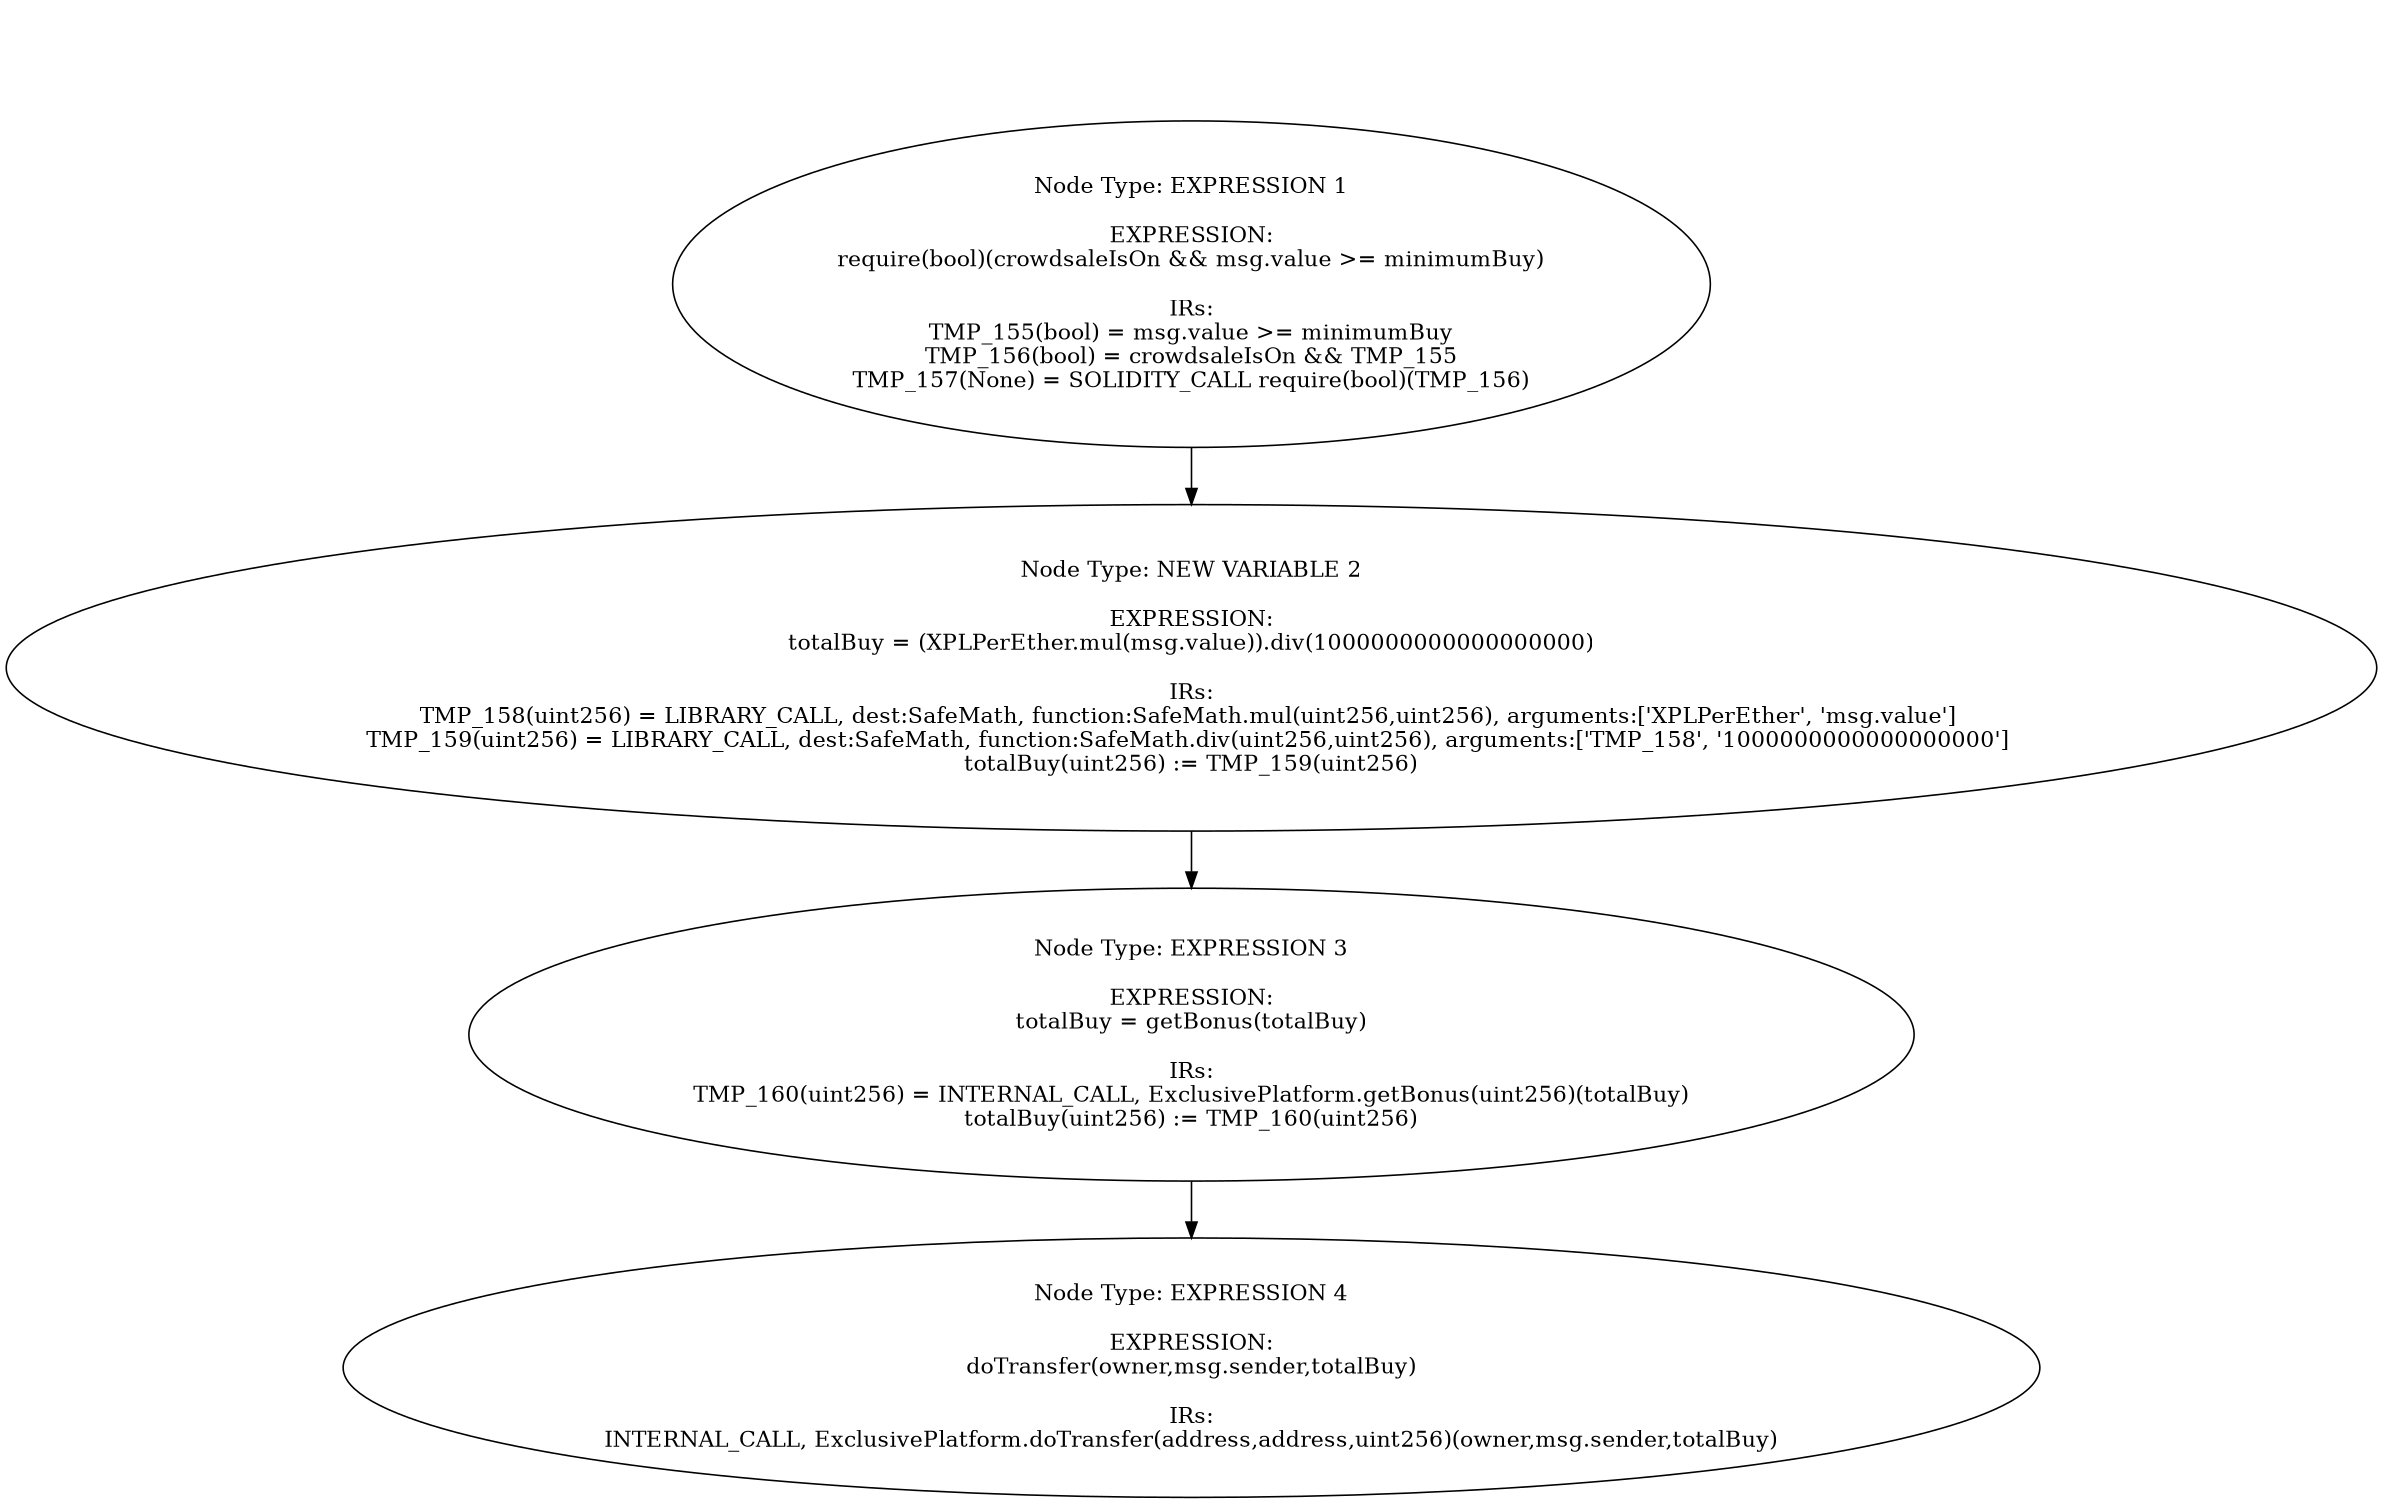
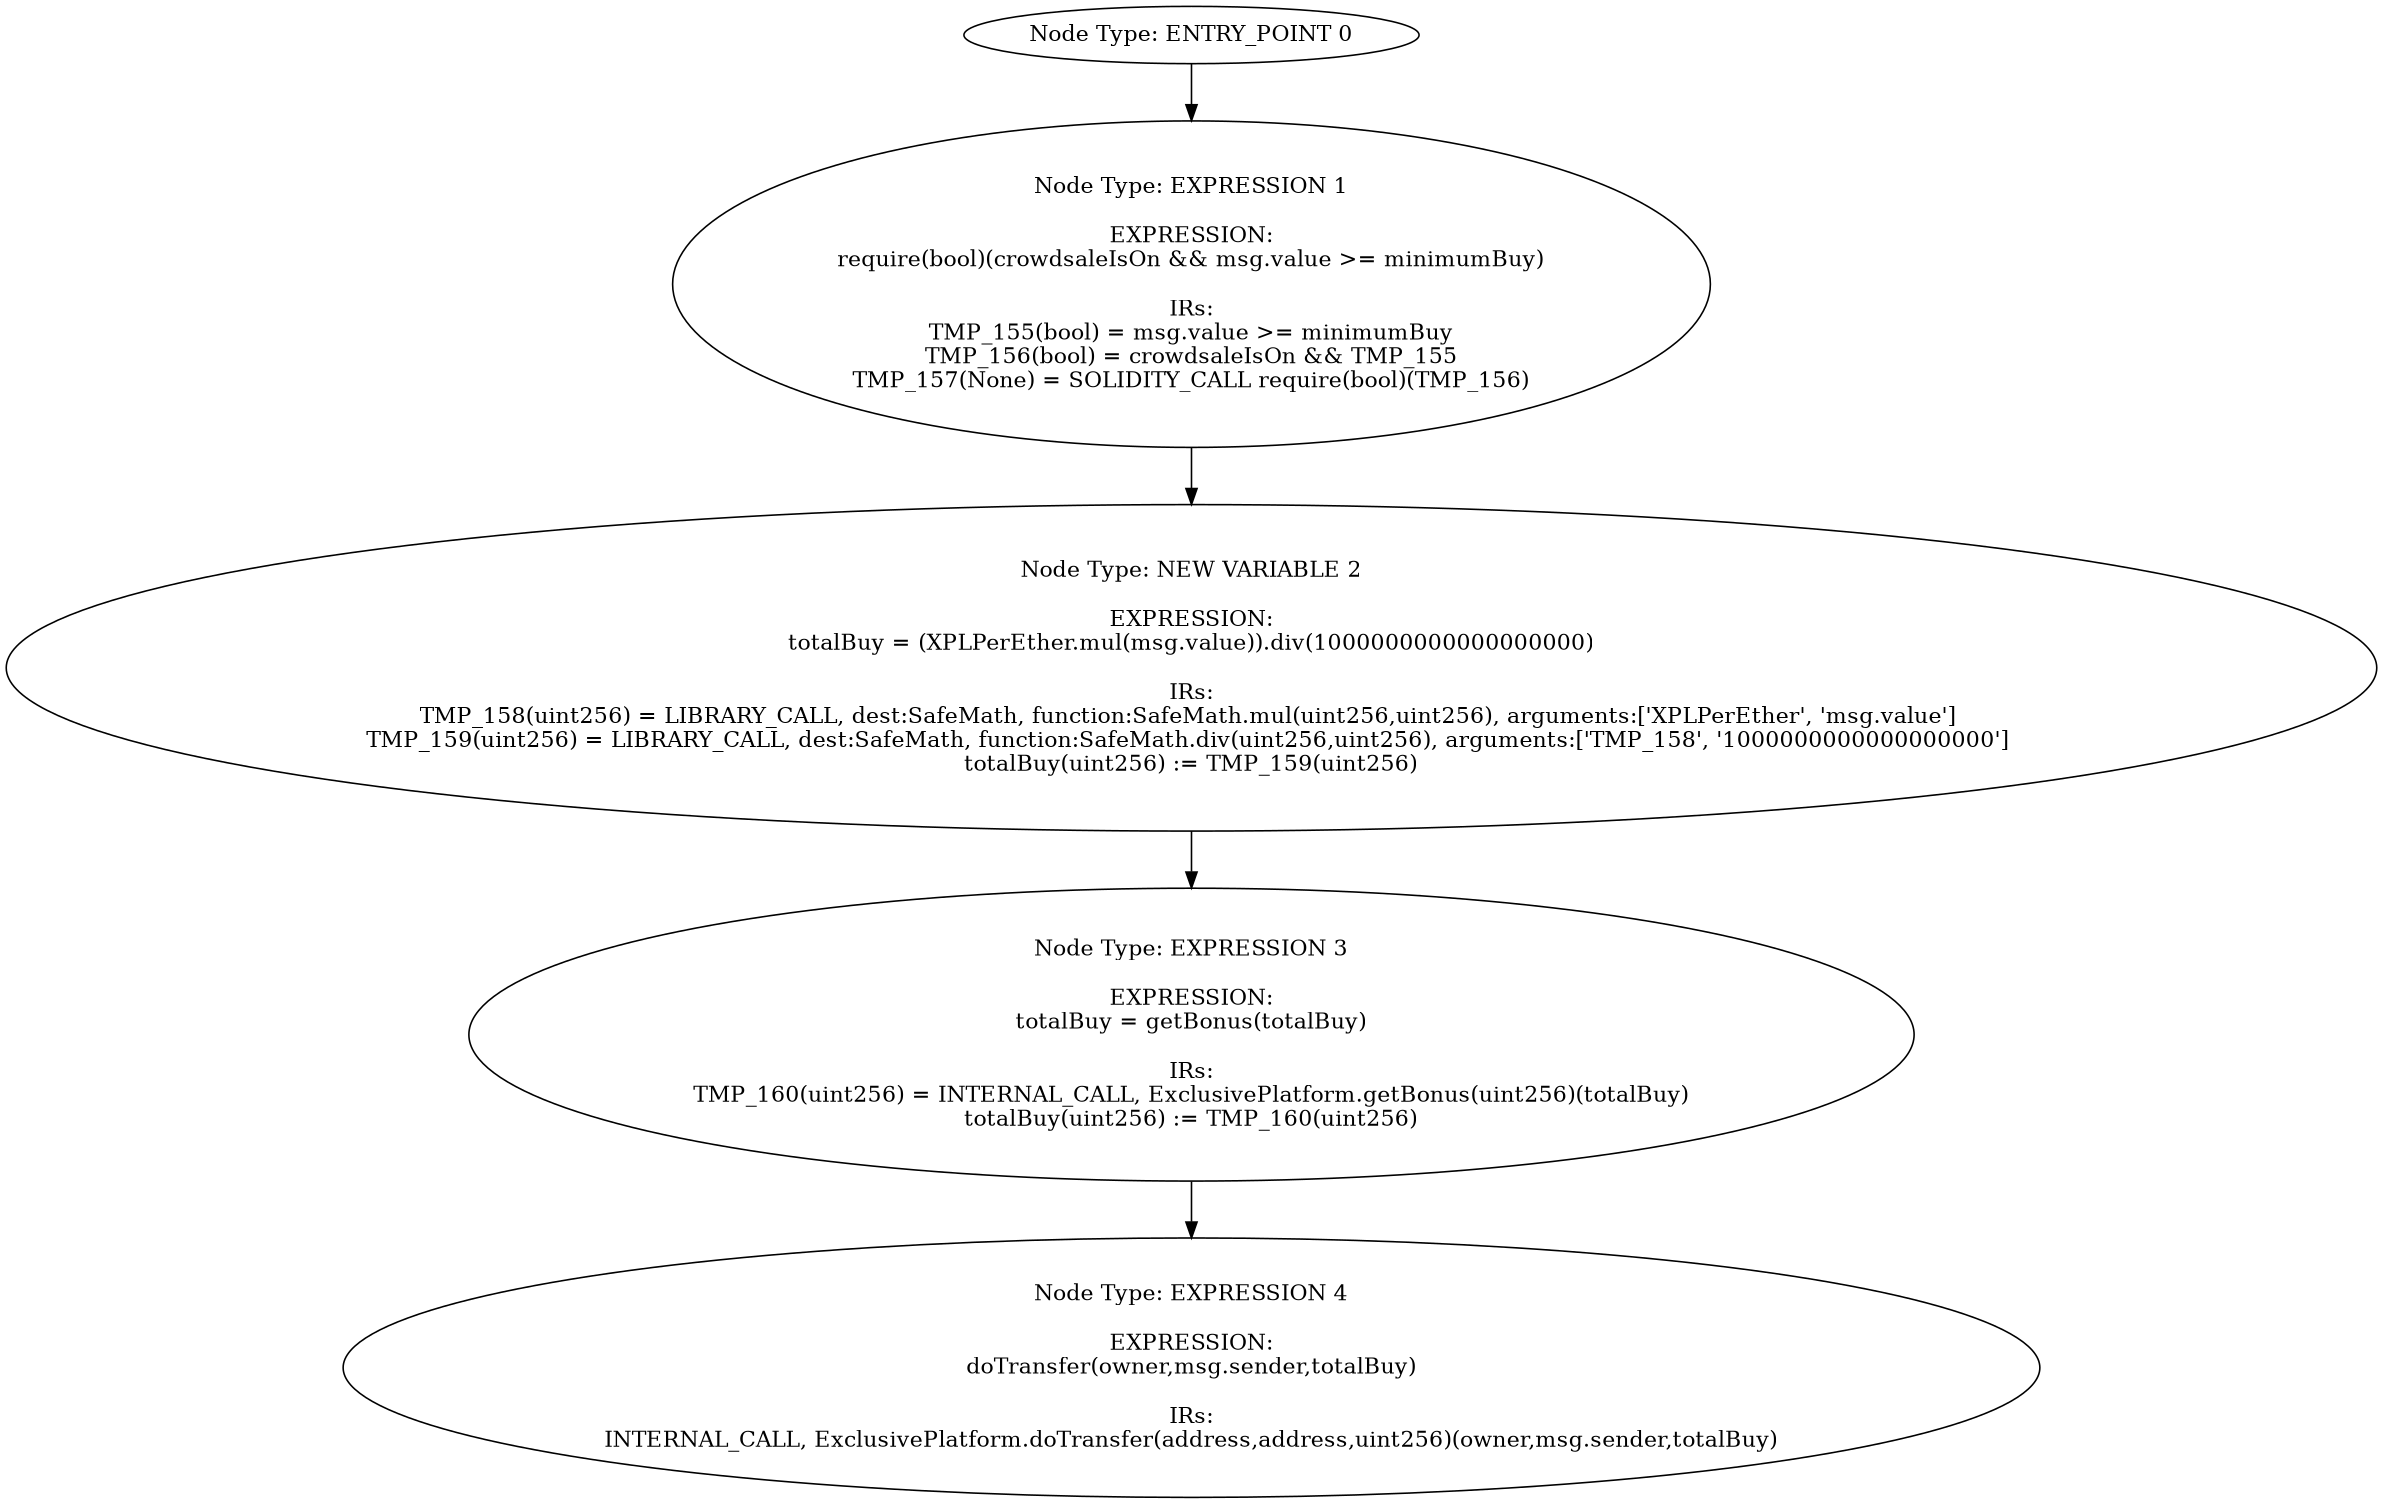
none -> (1191, 35)
